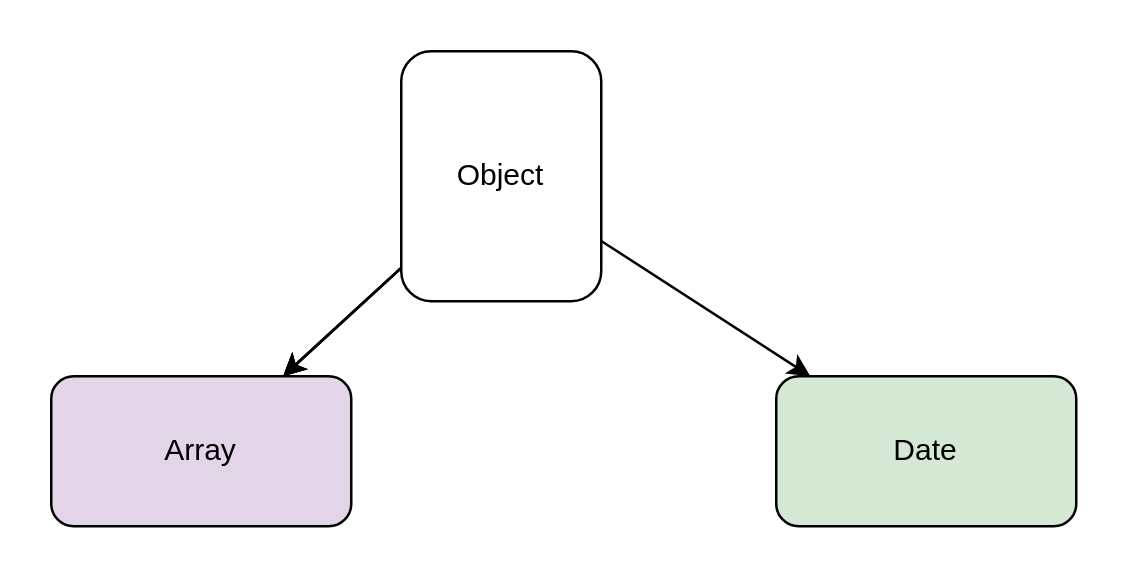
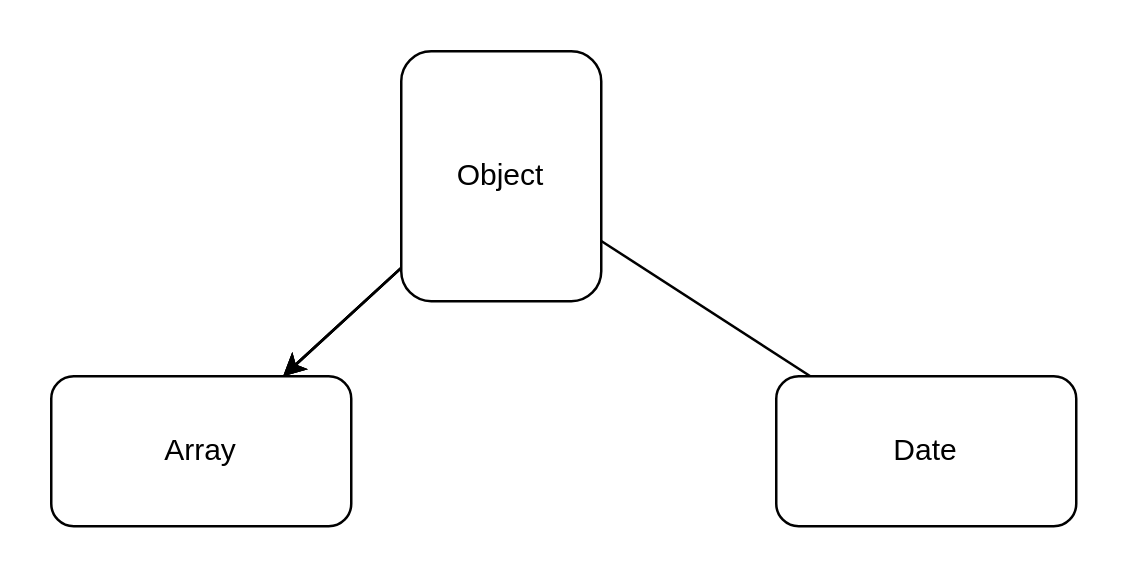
(795, 367) -> (800, 370)
(201, 451) -> (201, 451)
(926, 451) -> (926, 451)
